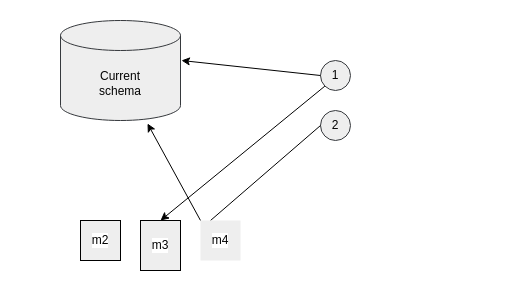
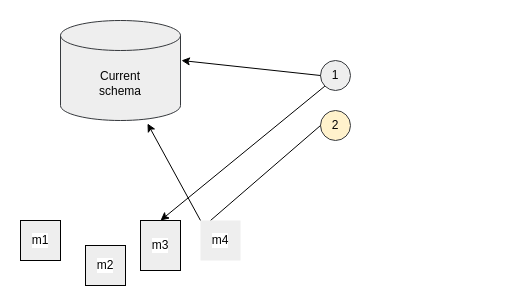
(336, 126) -> (336, 126)
none -> (41, 241)
(101, 241) -> (106, 266)
